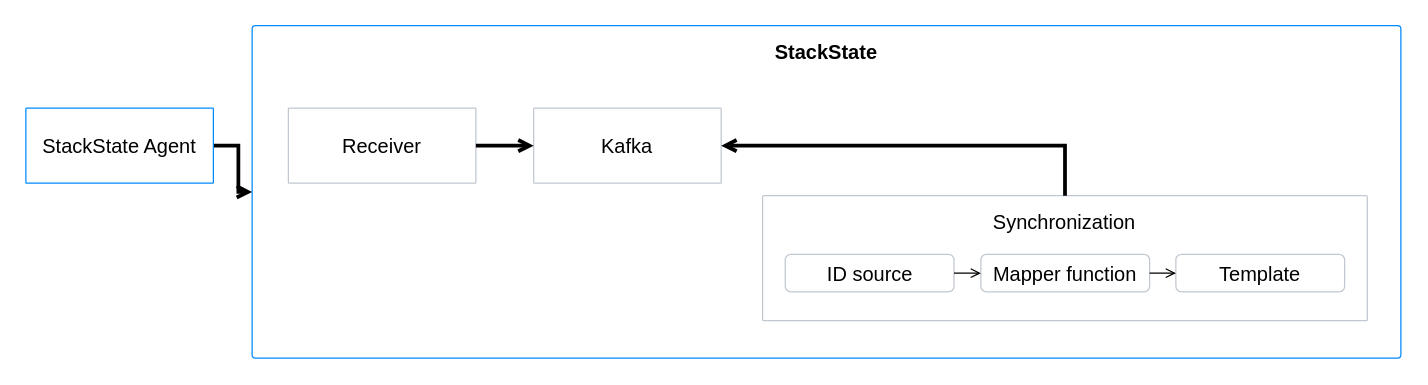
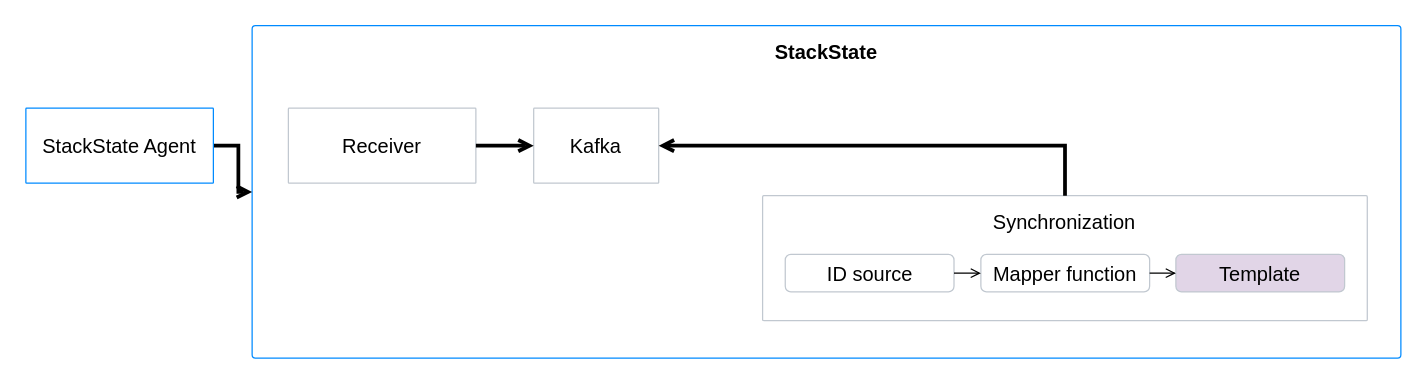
(627, 146) -> (596, 146)
(1260, 273) -> (1260, 273)
